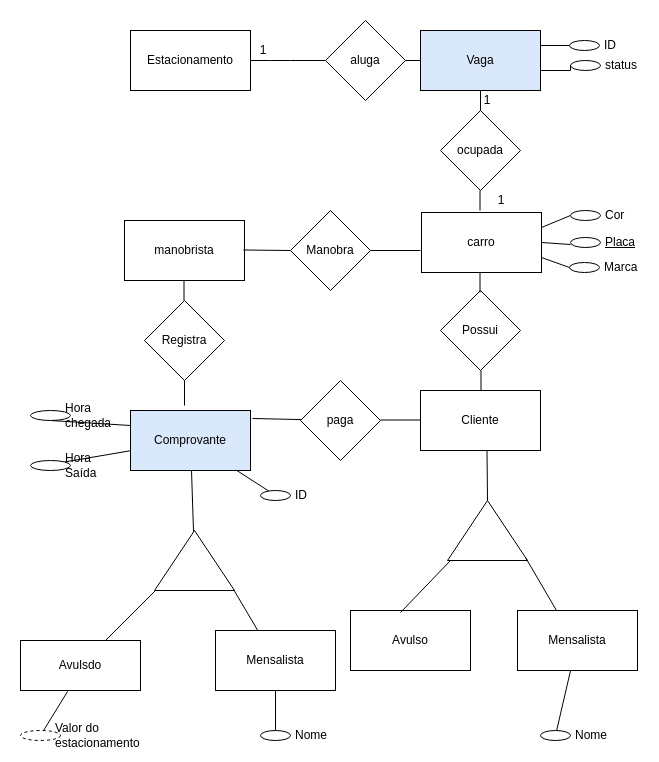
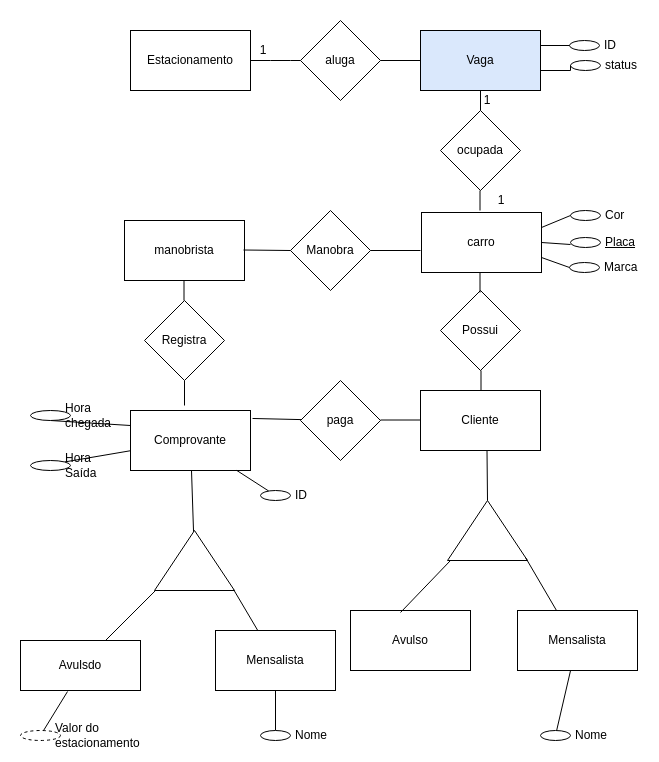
(366, 61) -> (341, 61)
(191, 441) -> (191, 441)
